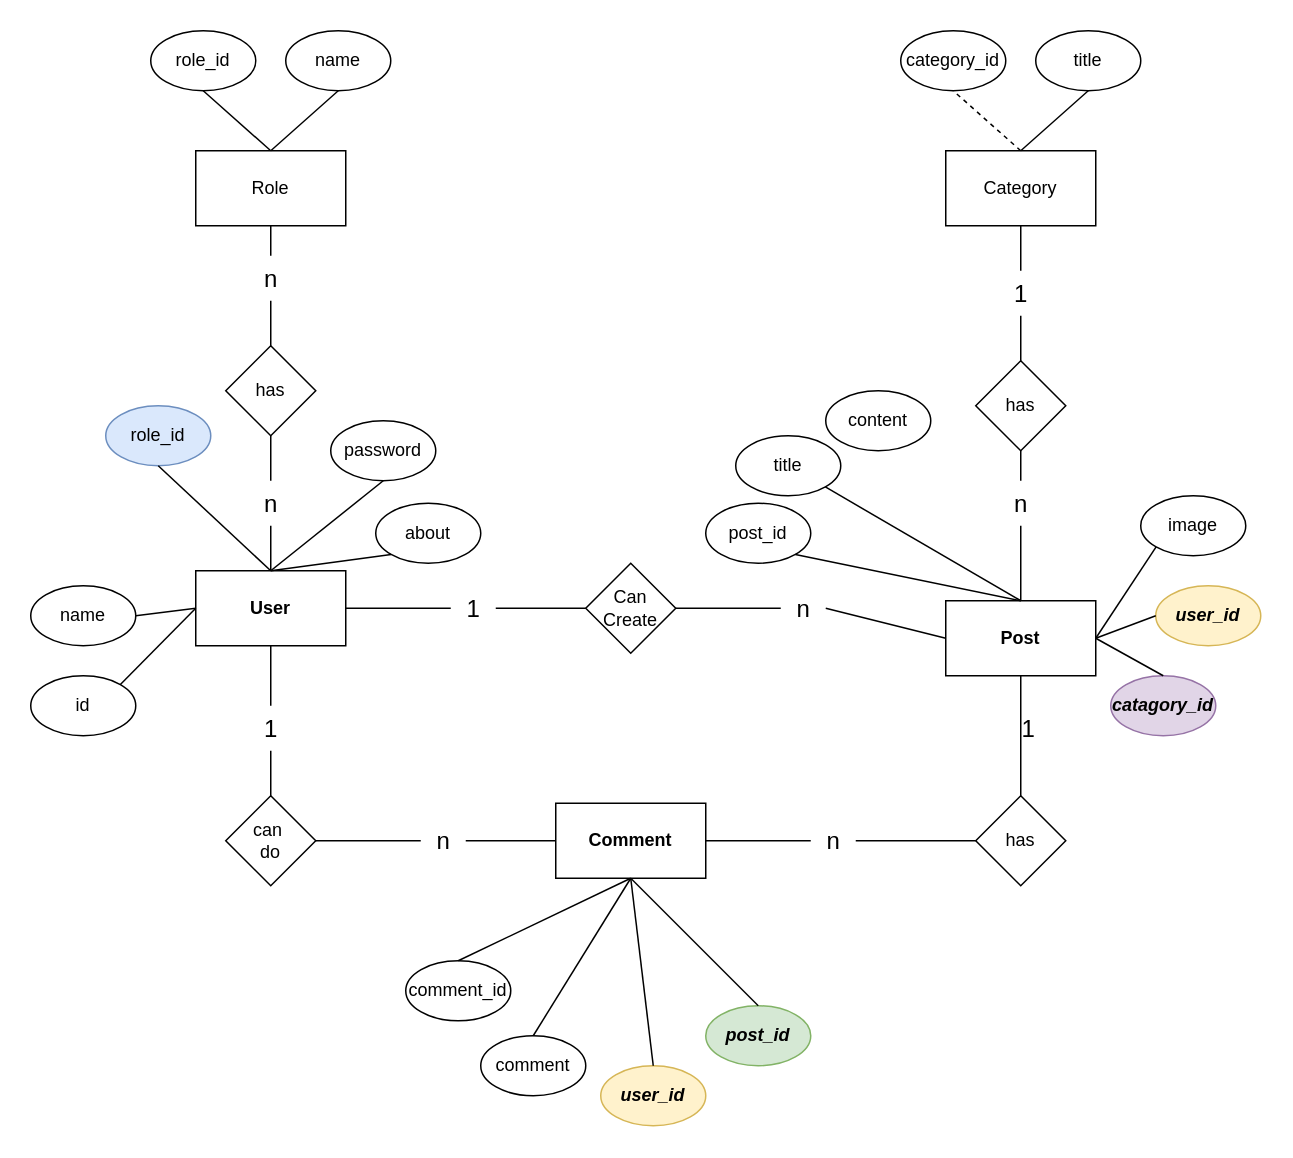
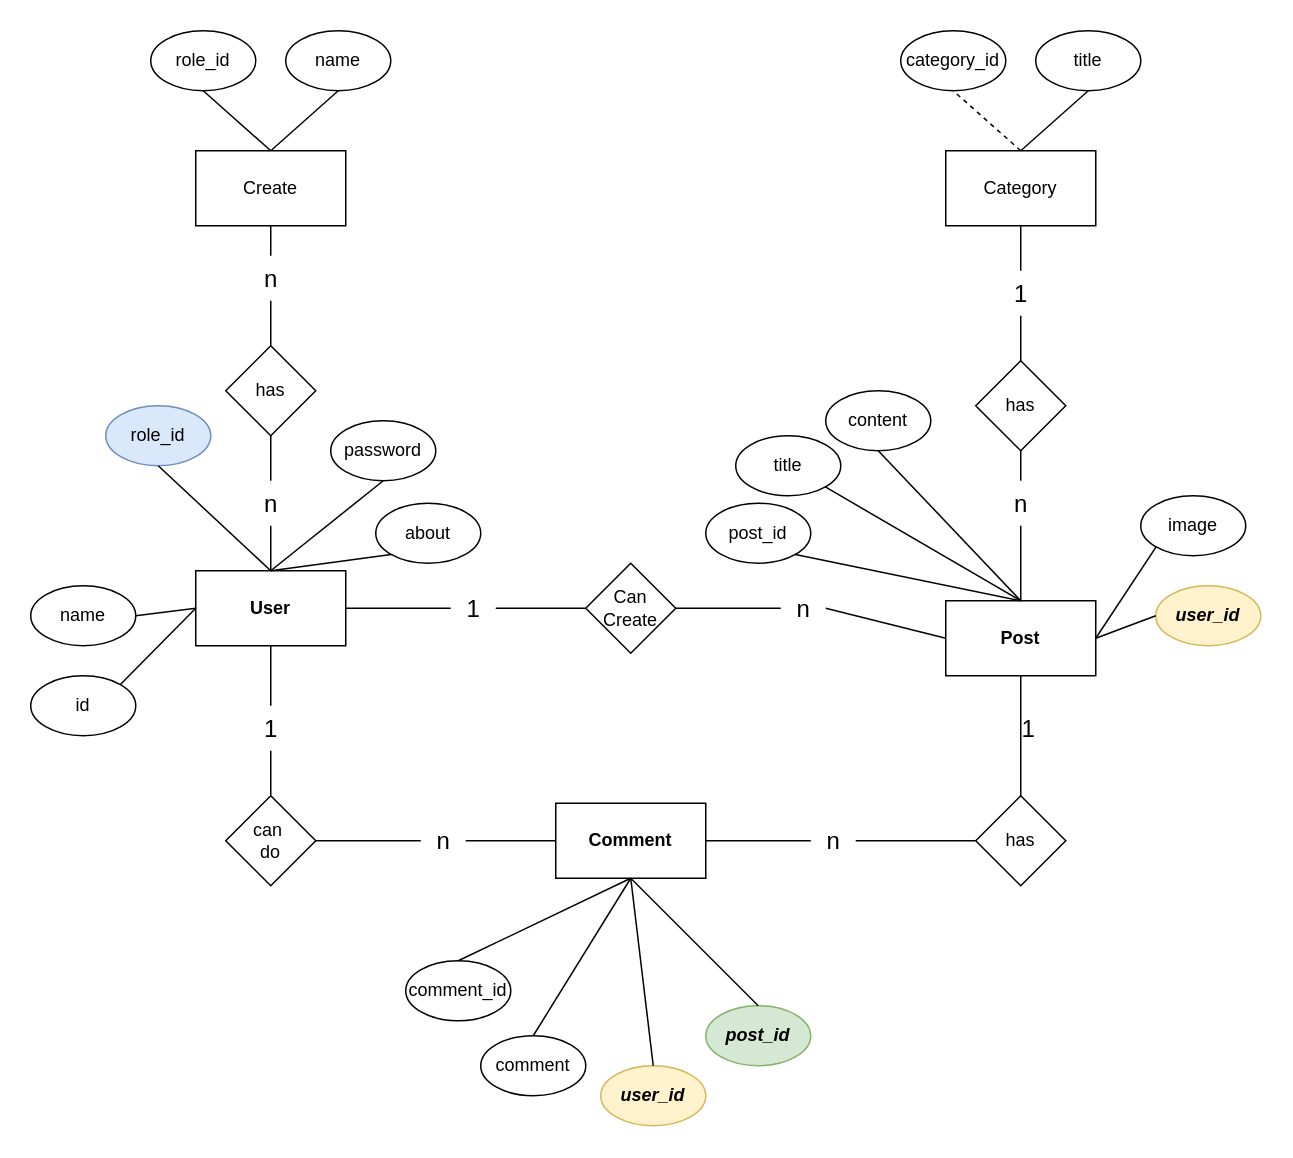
(271, 188) -> (271, 188)
none -> (947, 523)
(1131, 658) -> none
(1163, 706) -> none
